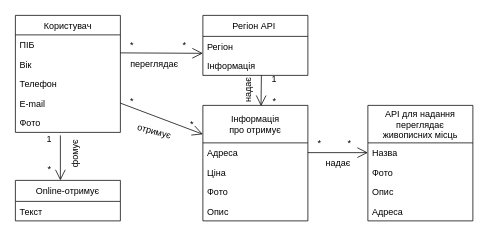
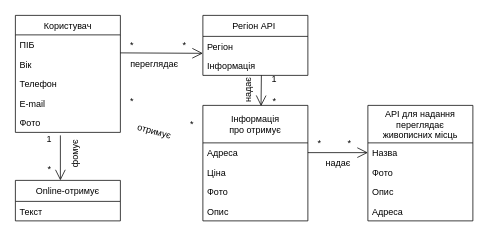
(161, 118) -> none
